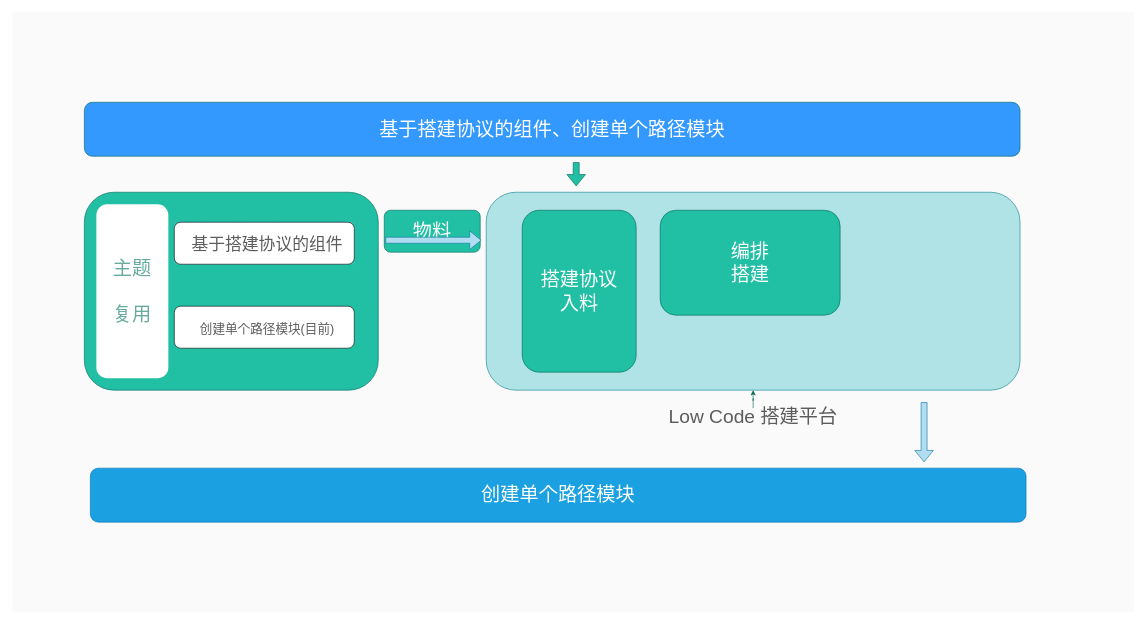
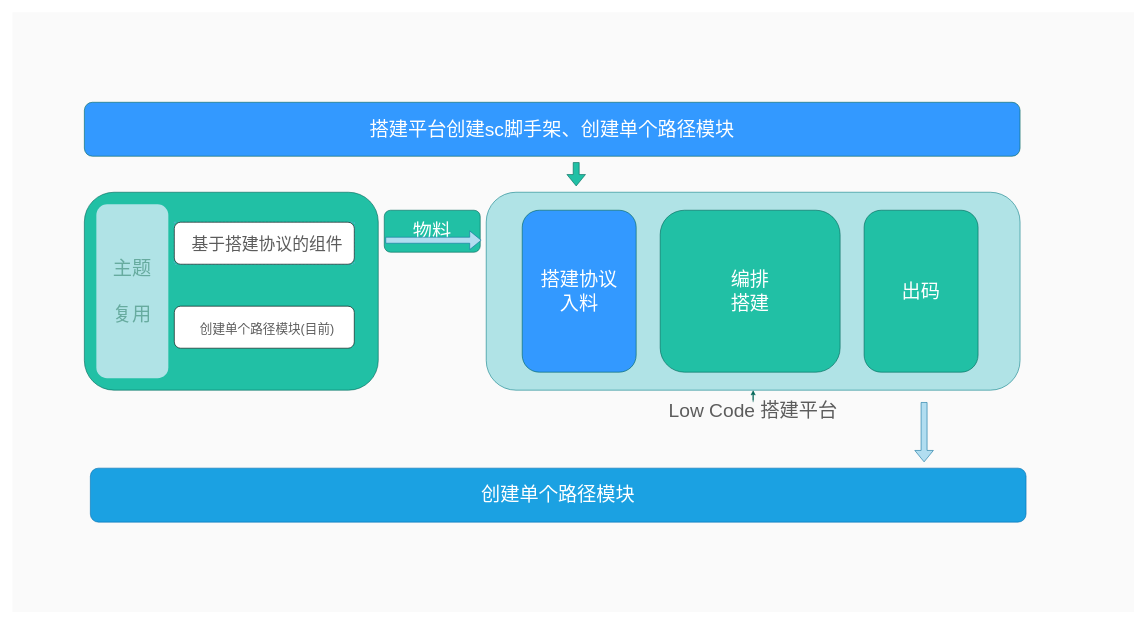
(552, 129) -> (552, 129)
(750, 263) -> (750, 291)
(132, 291) -> (132, 291)
(579, 291) -> (579, 291)
none -> (921, 291)
(753, 417) -> (753, 411)
